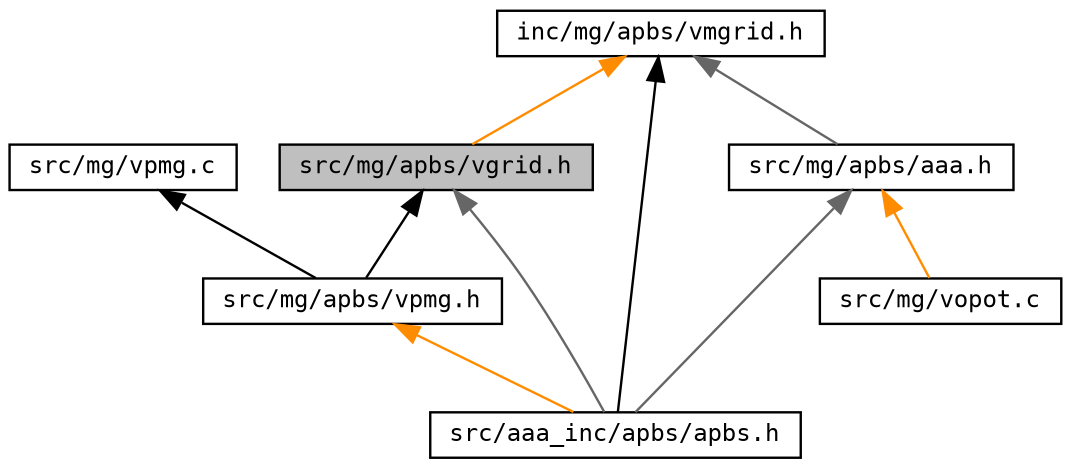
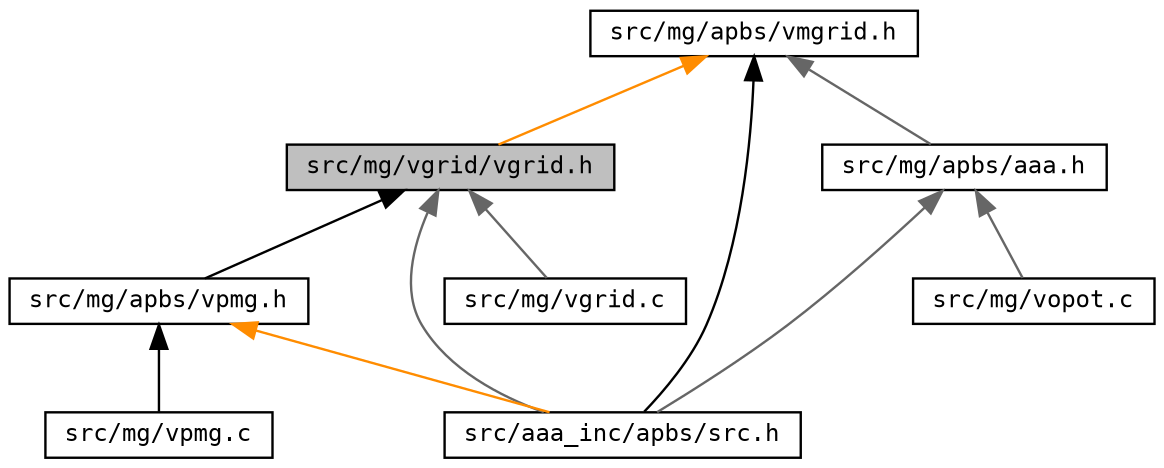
(661, 33) -> (754, 33)
(436, 167) -> (451, 167)
(249, 240) -> (159, 381)
(912, 245) -> (1005, 245)
none -> (565, 301)
(615, 435) -> (623, 435)
